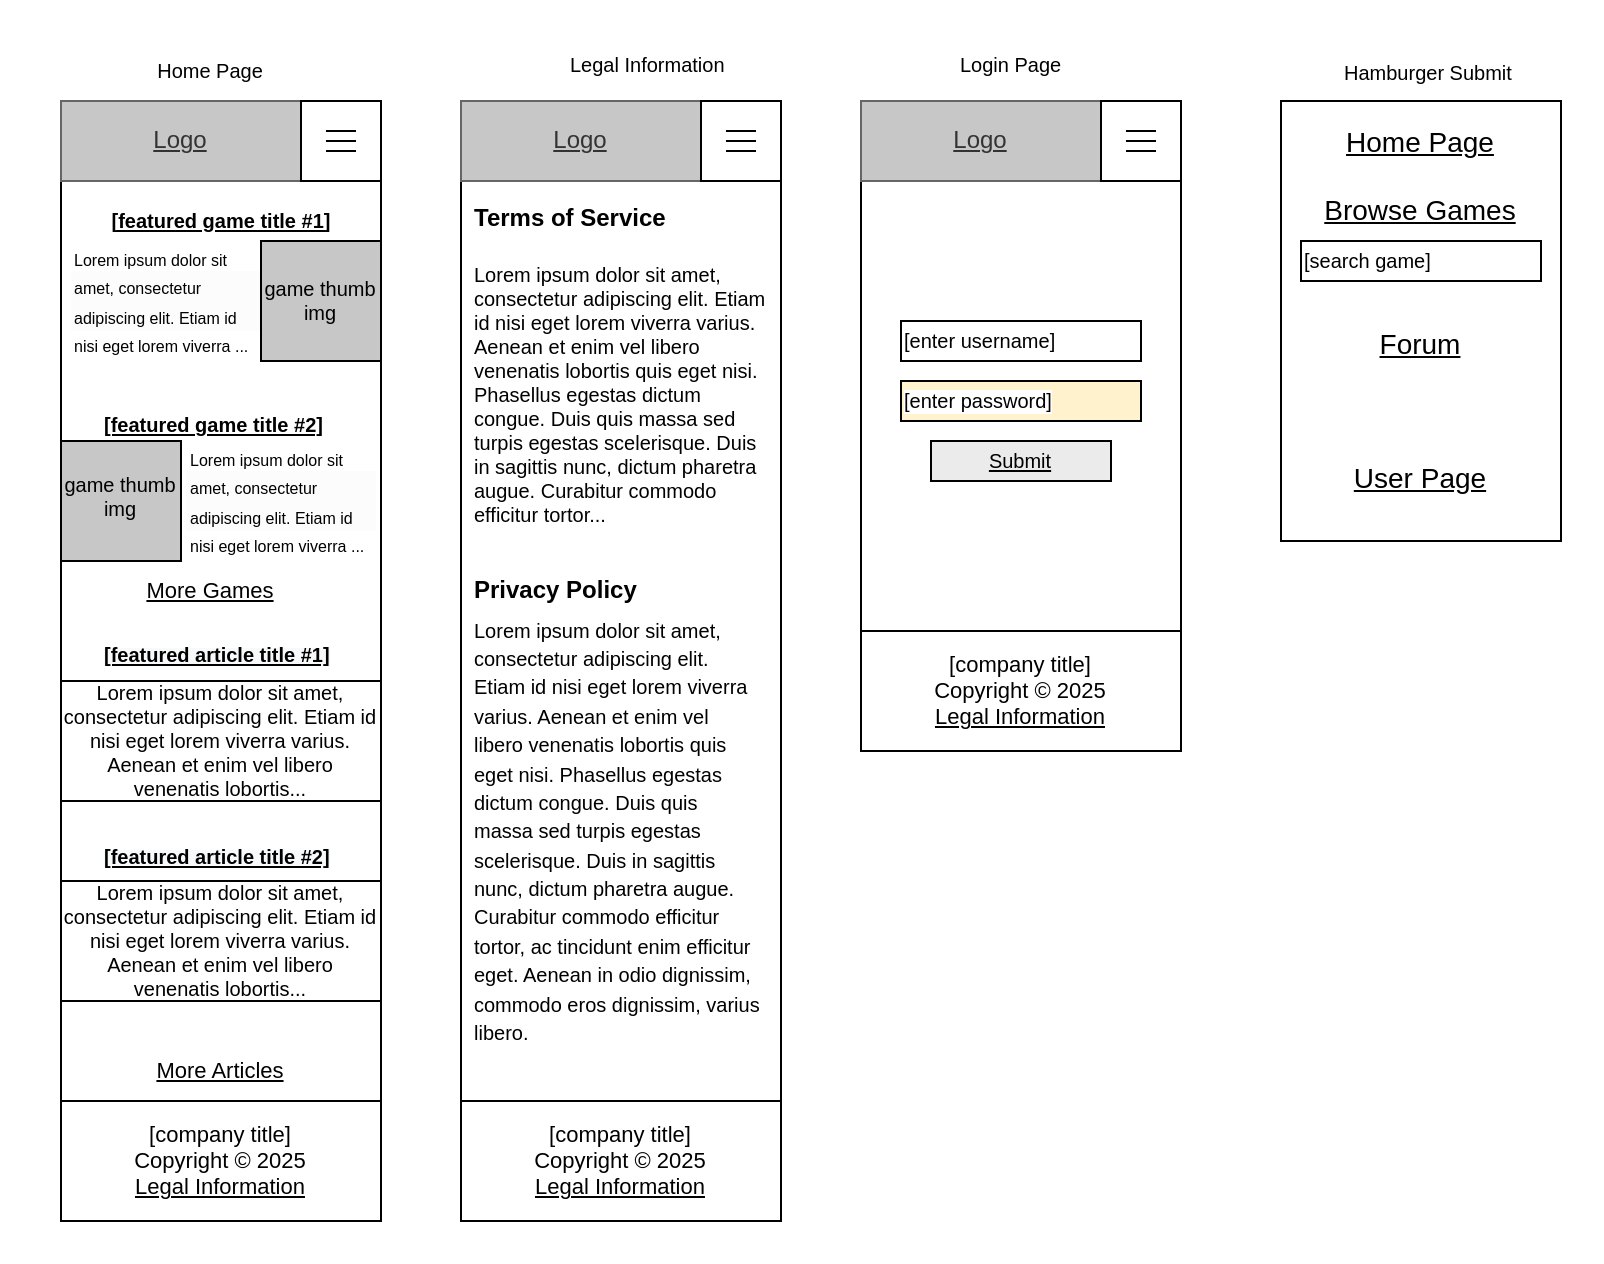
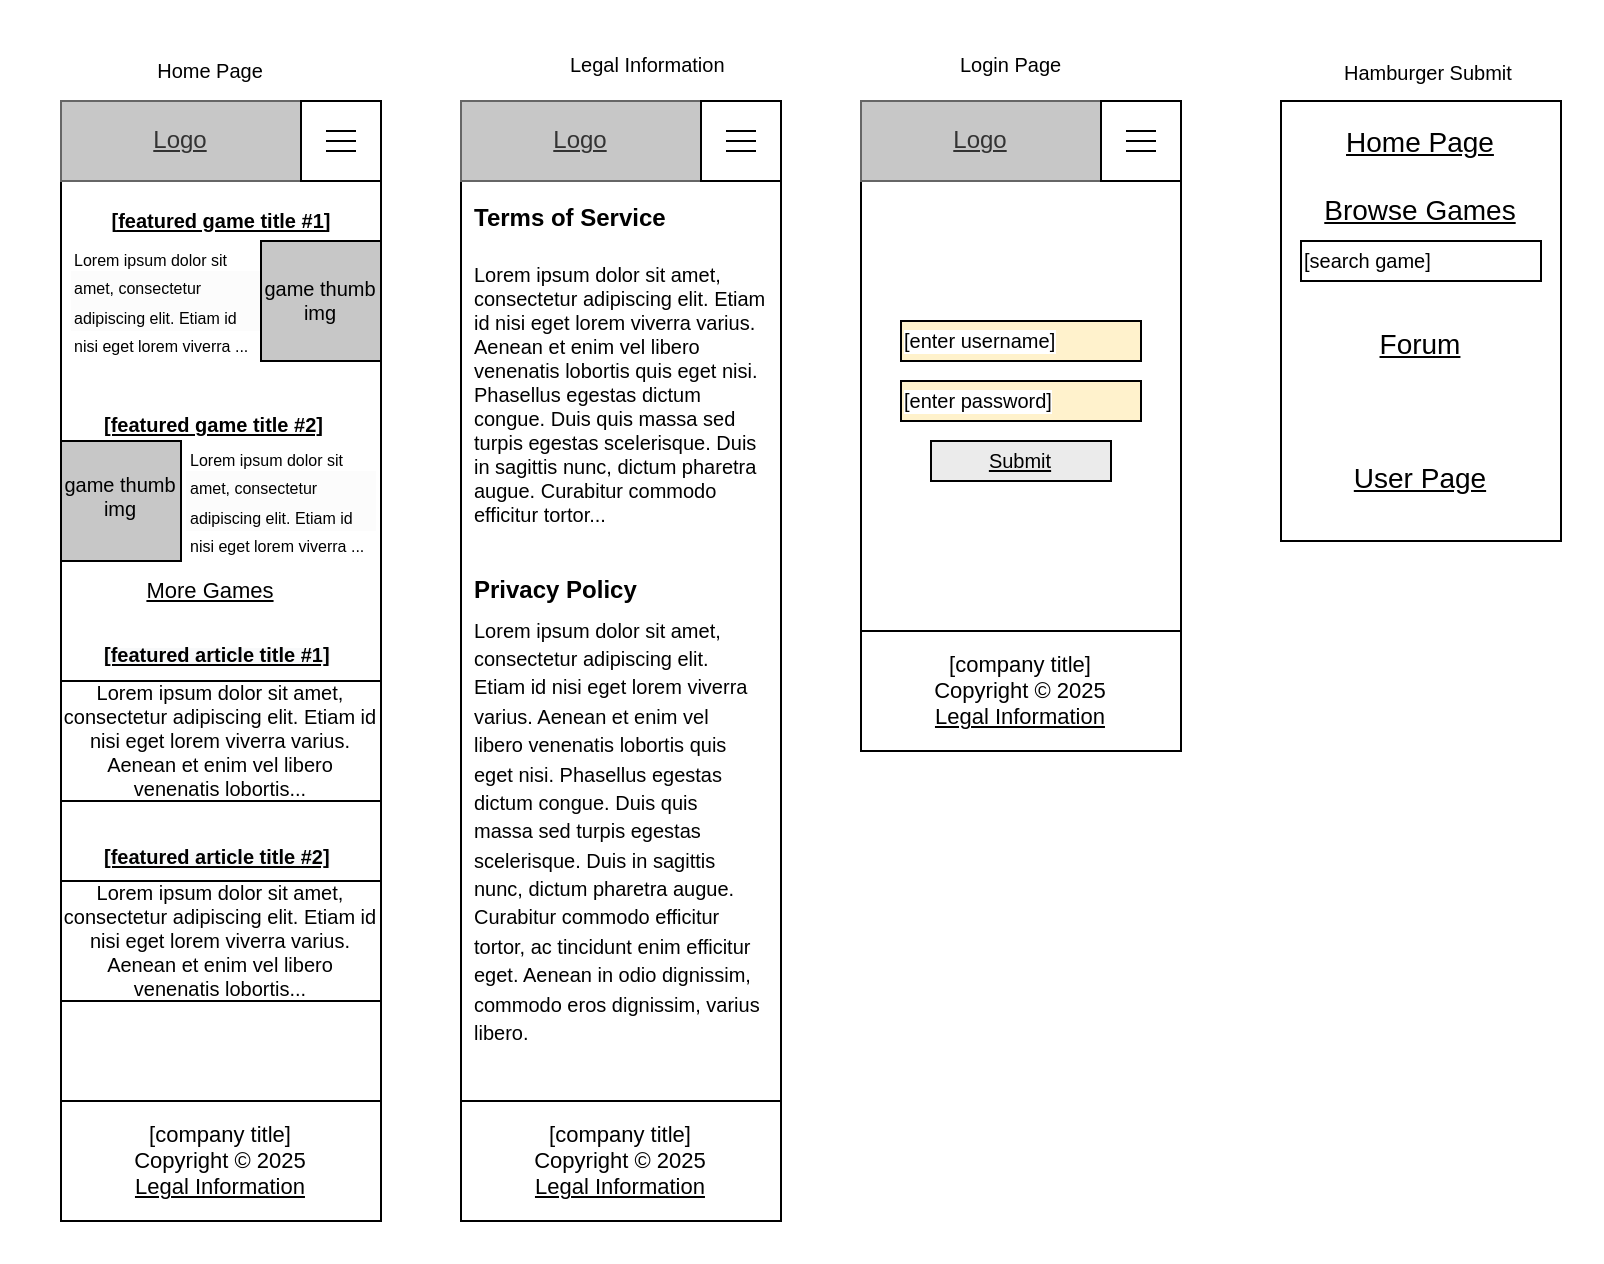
(1021, 341) -> (1021, 341)
(221, 1071) -> none
